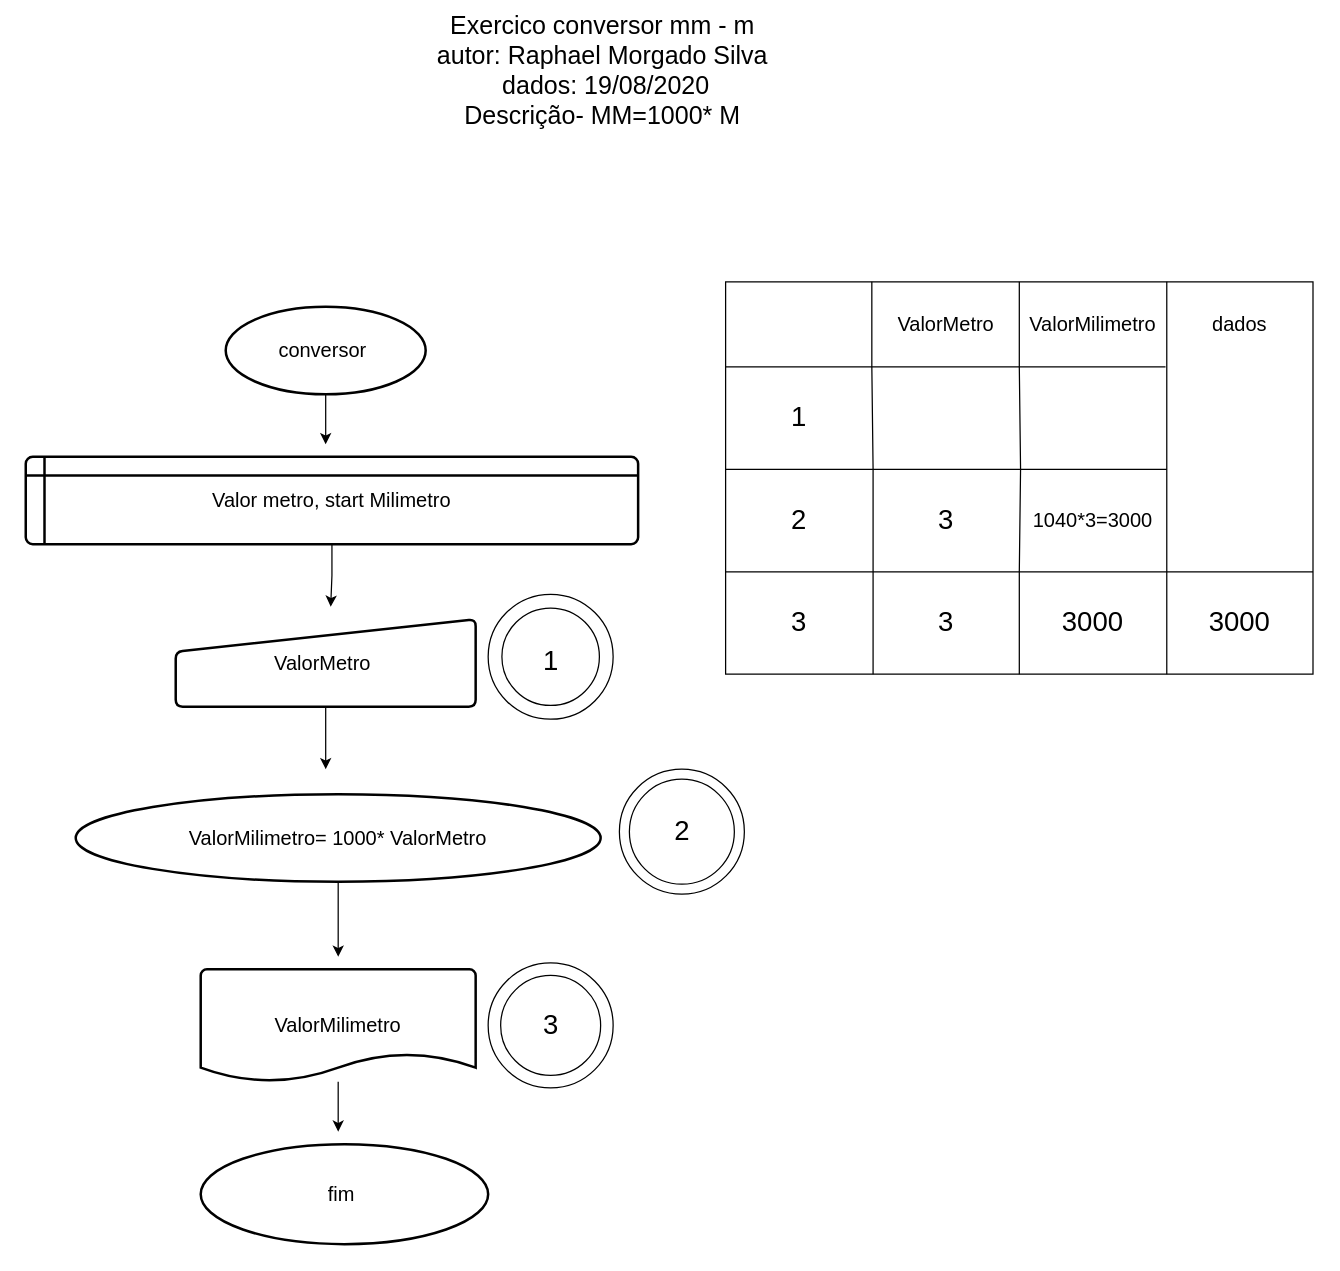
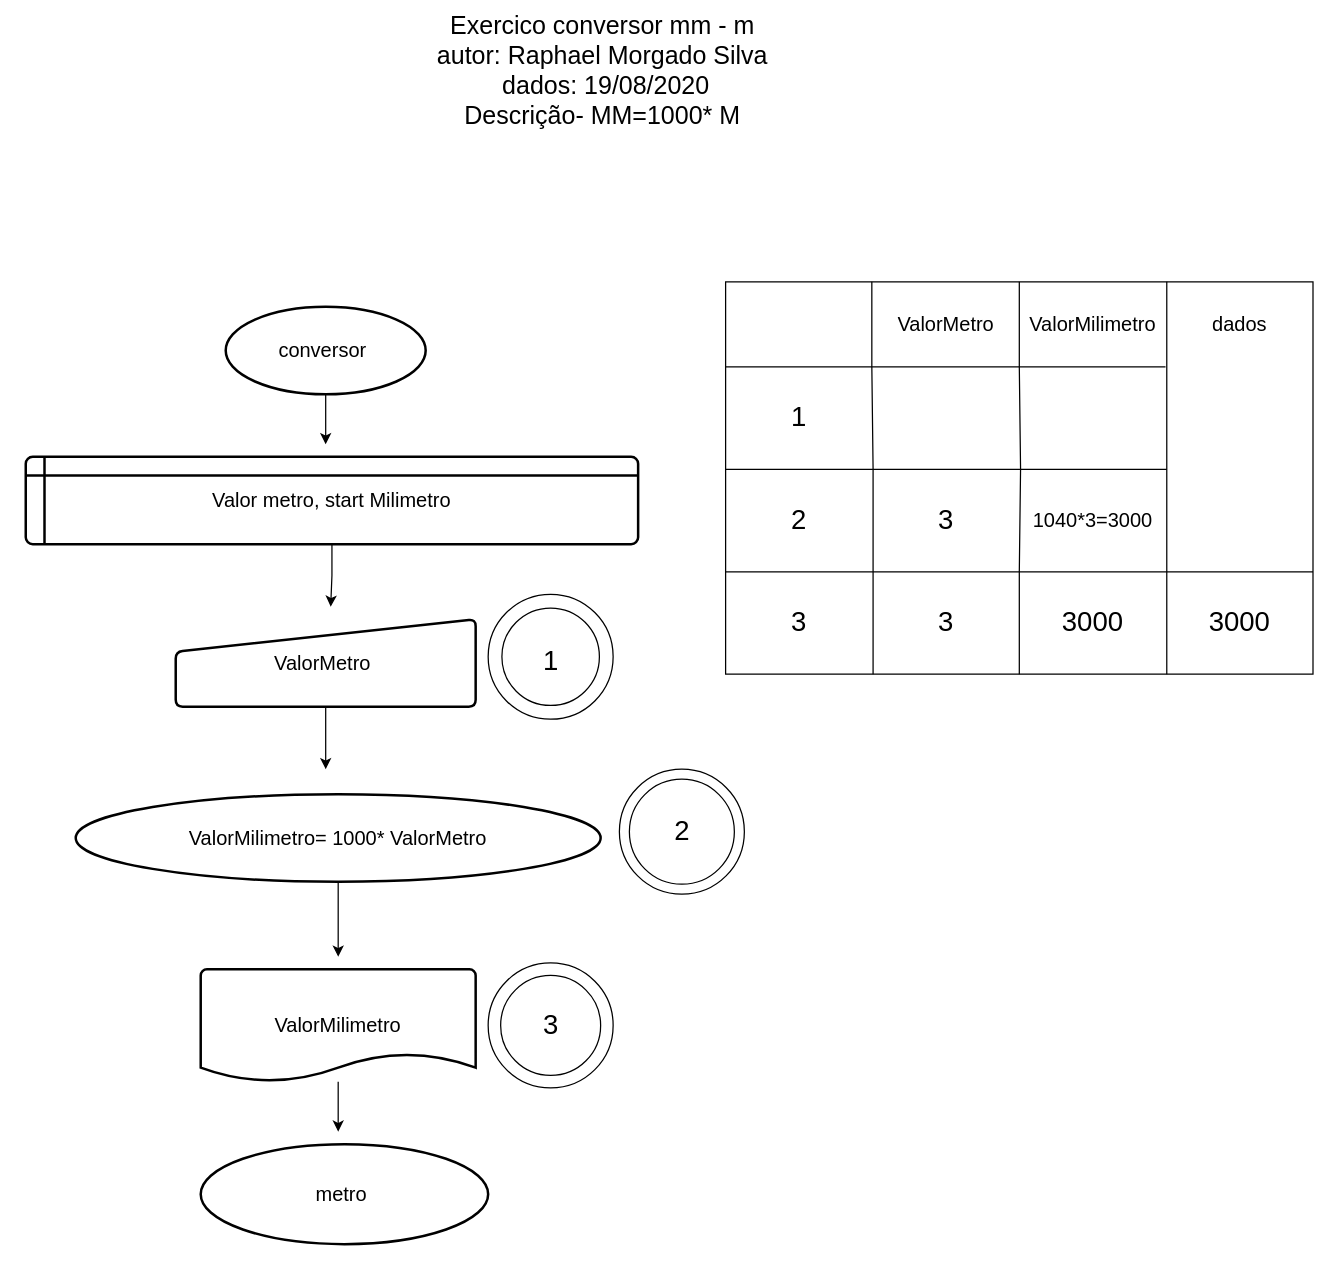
(344, 1194) -> (344, 1194)
